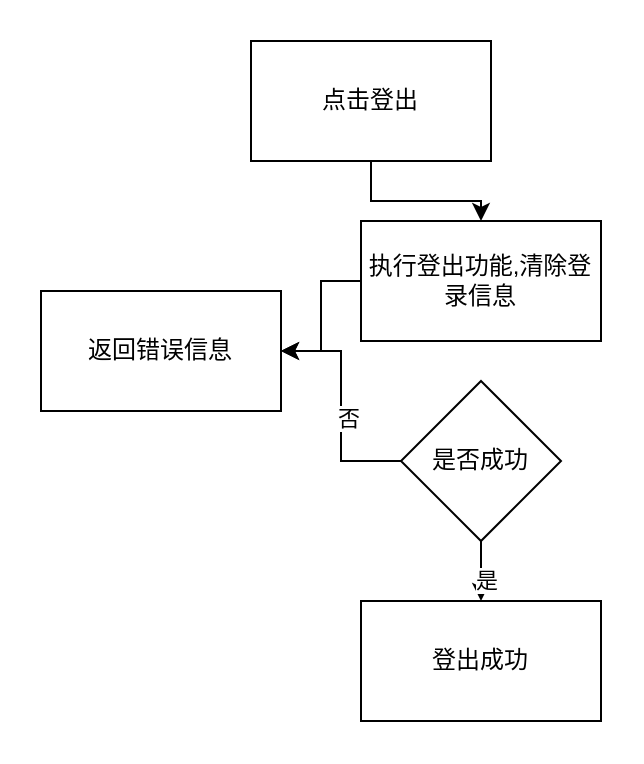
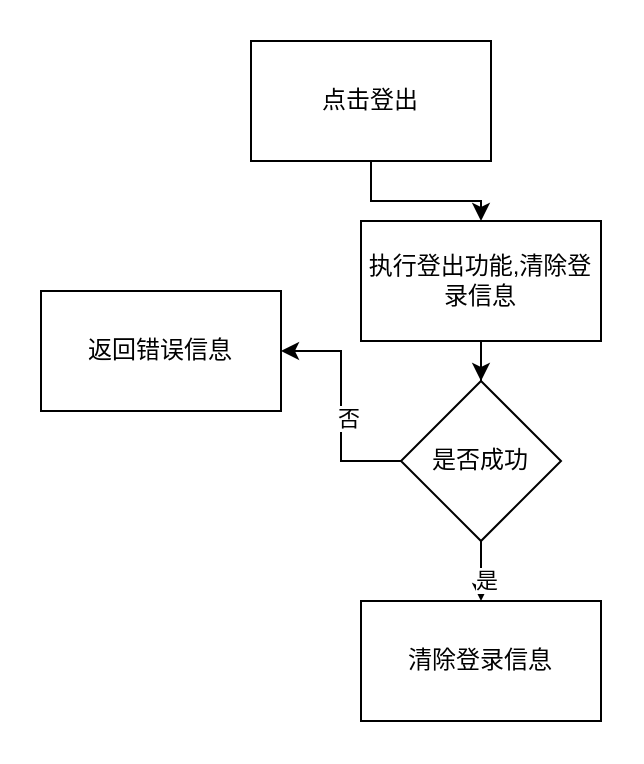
(321, 294) -> (481, 368)
(481, 661) -> (481, 661)
